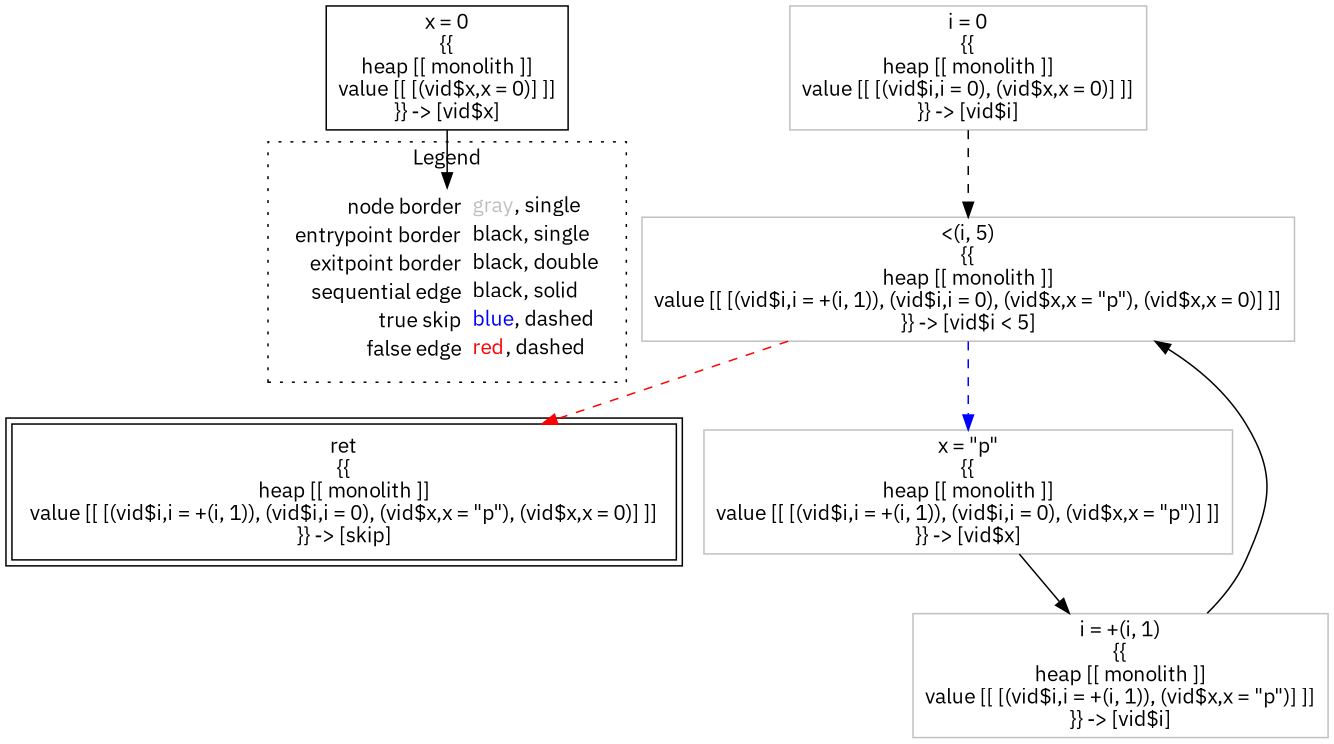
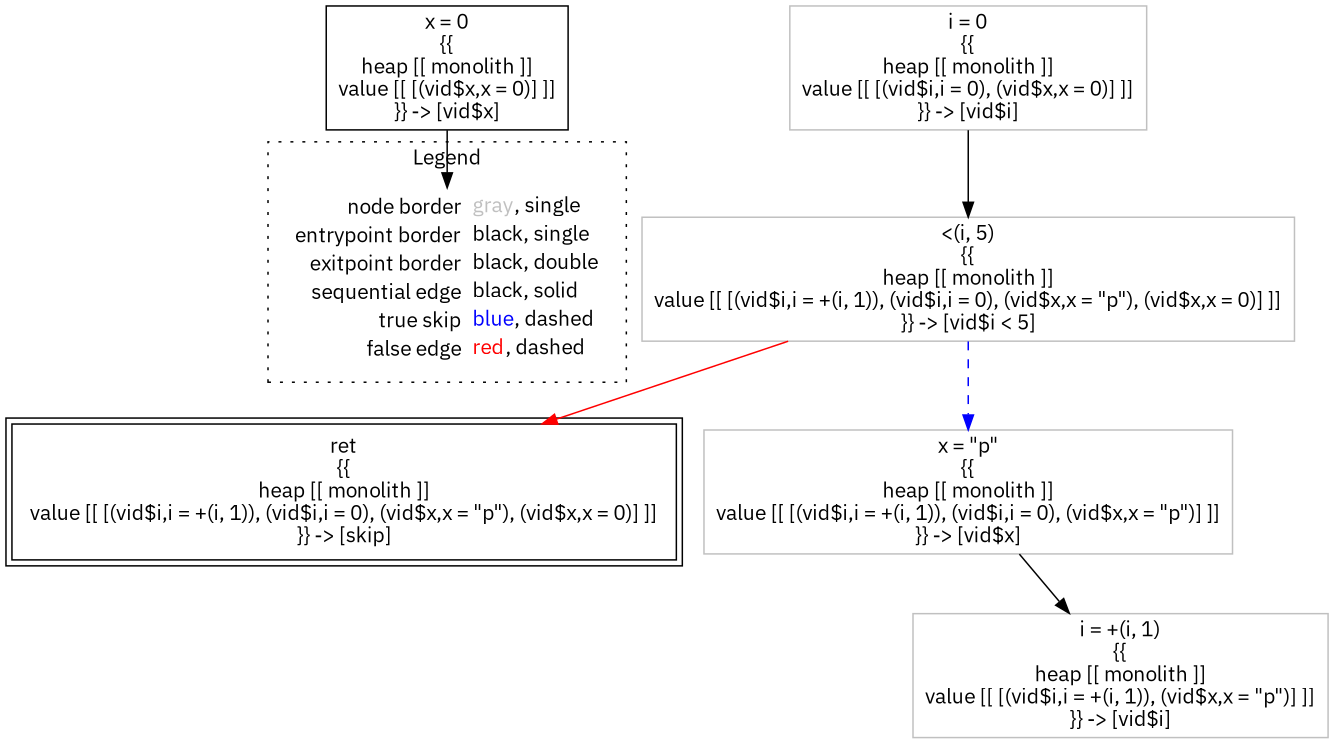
(968, 166) -> (968, 166)
(672, 380) -> (672, 380)
(1265, 470) -> none
